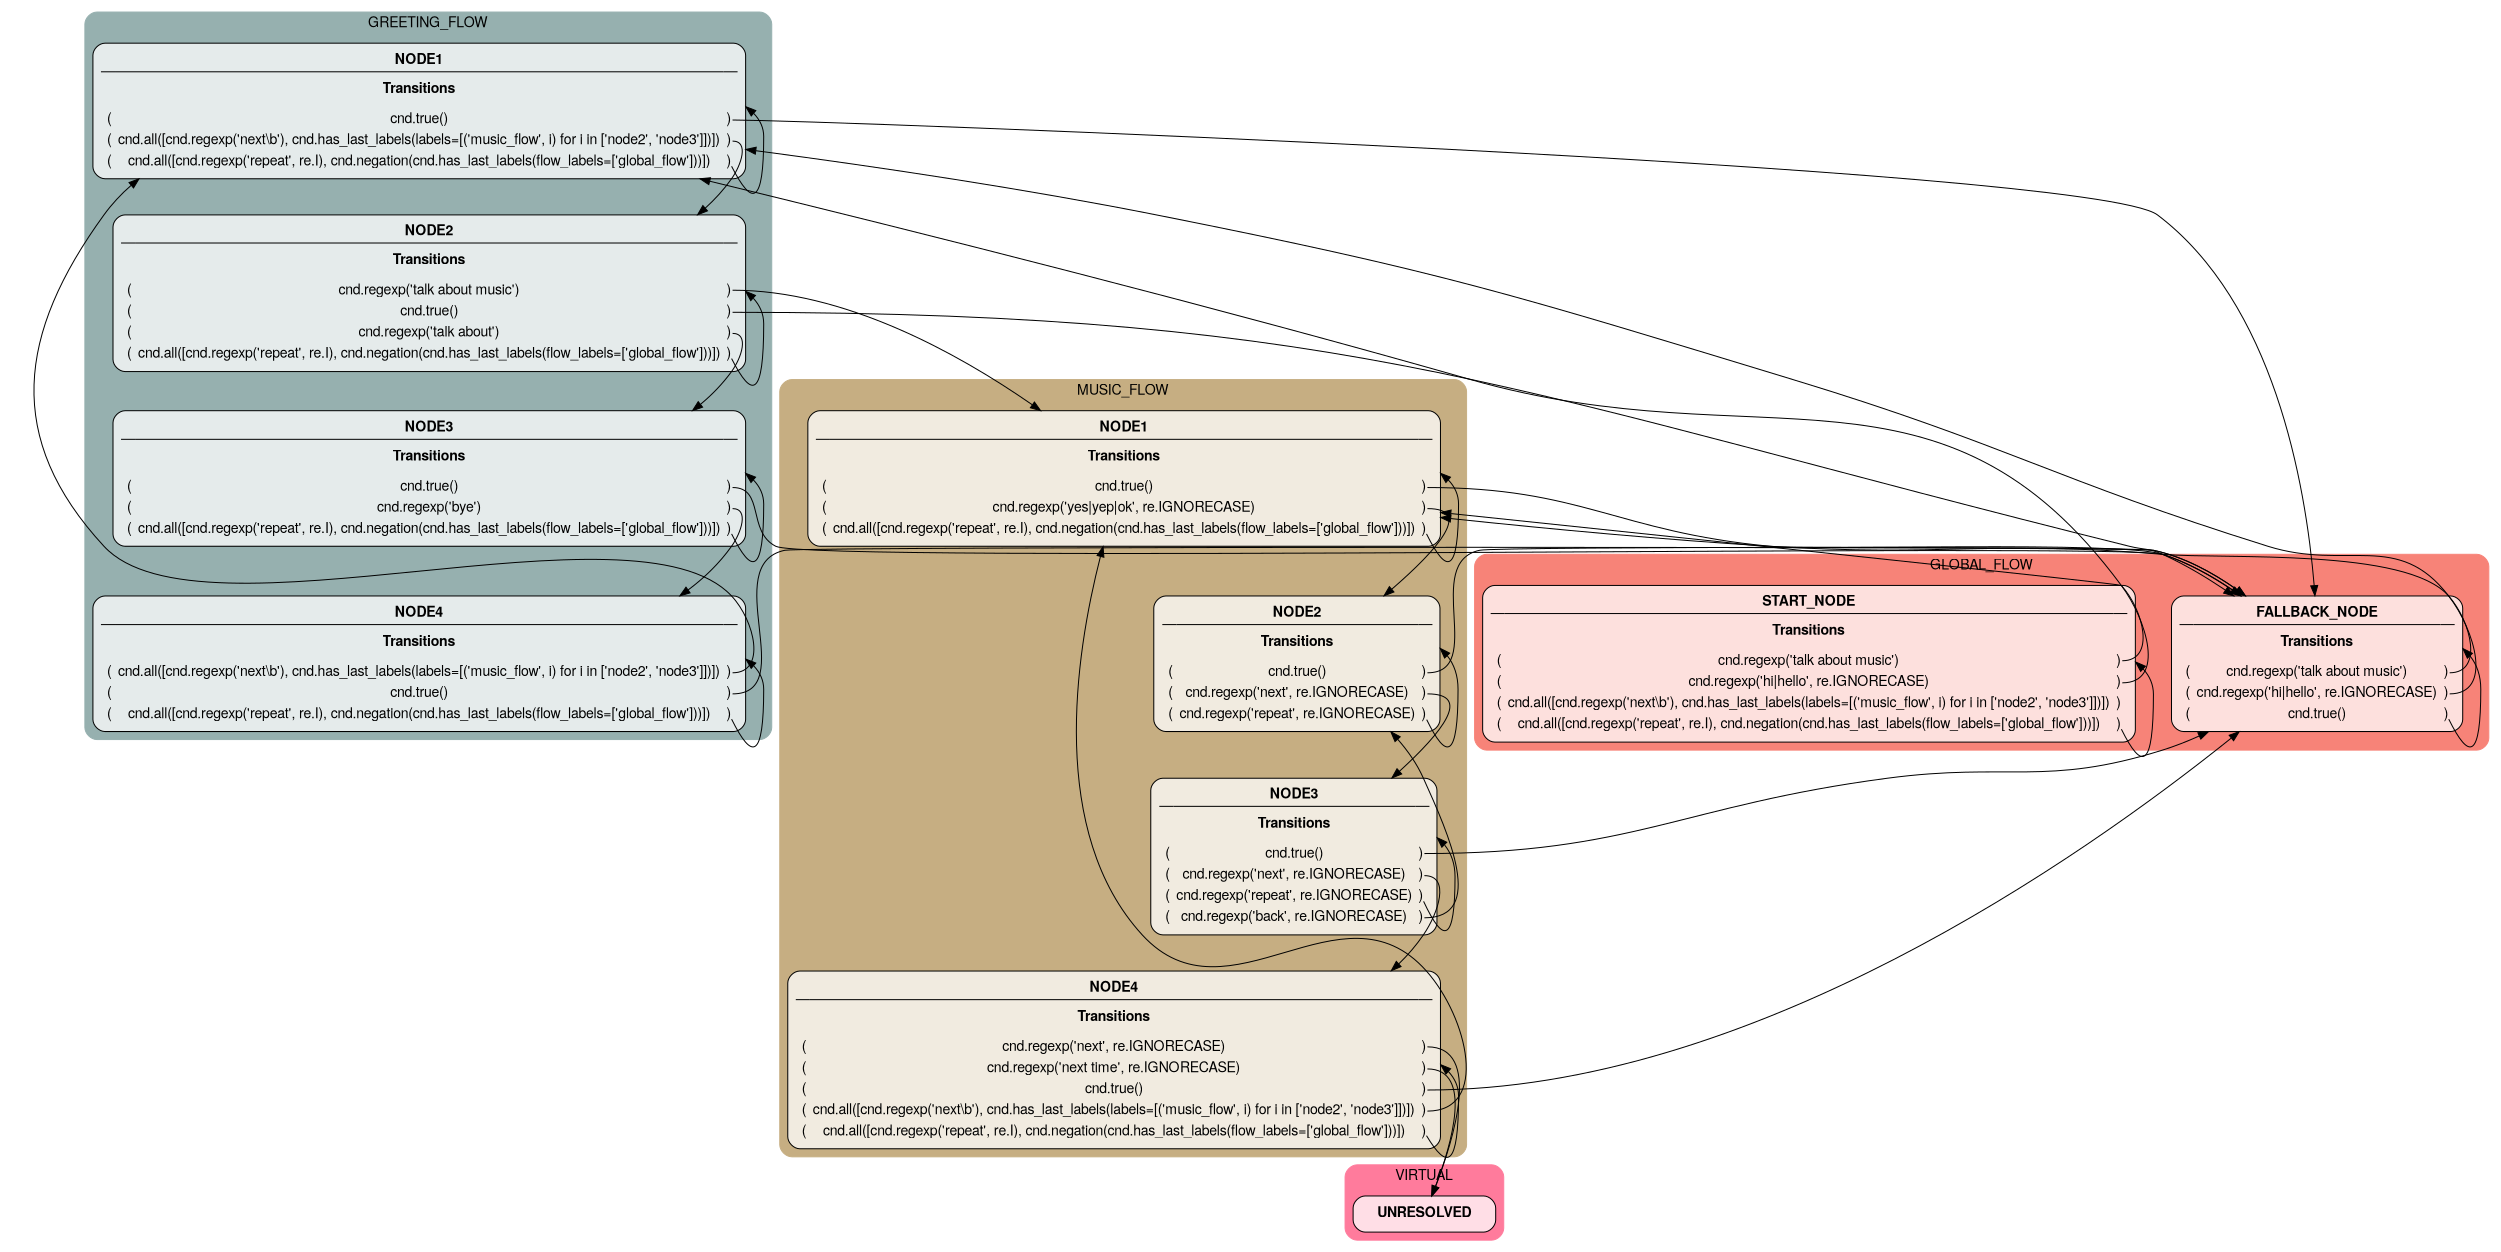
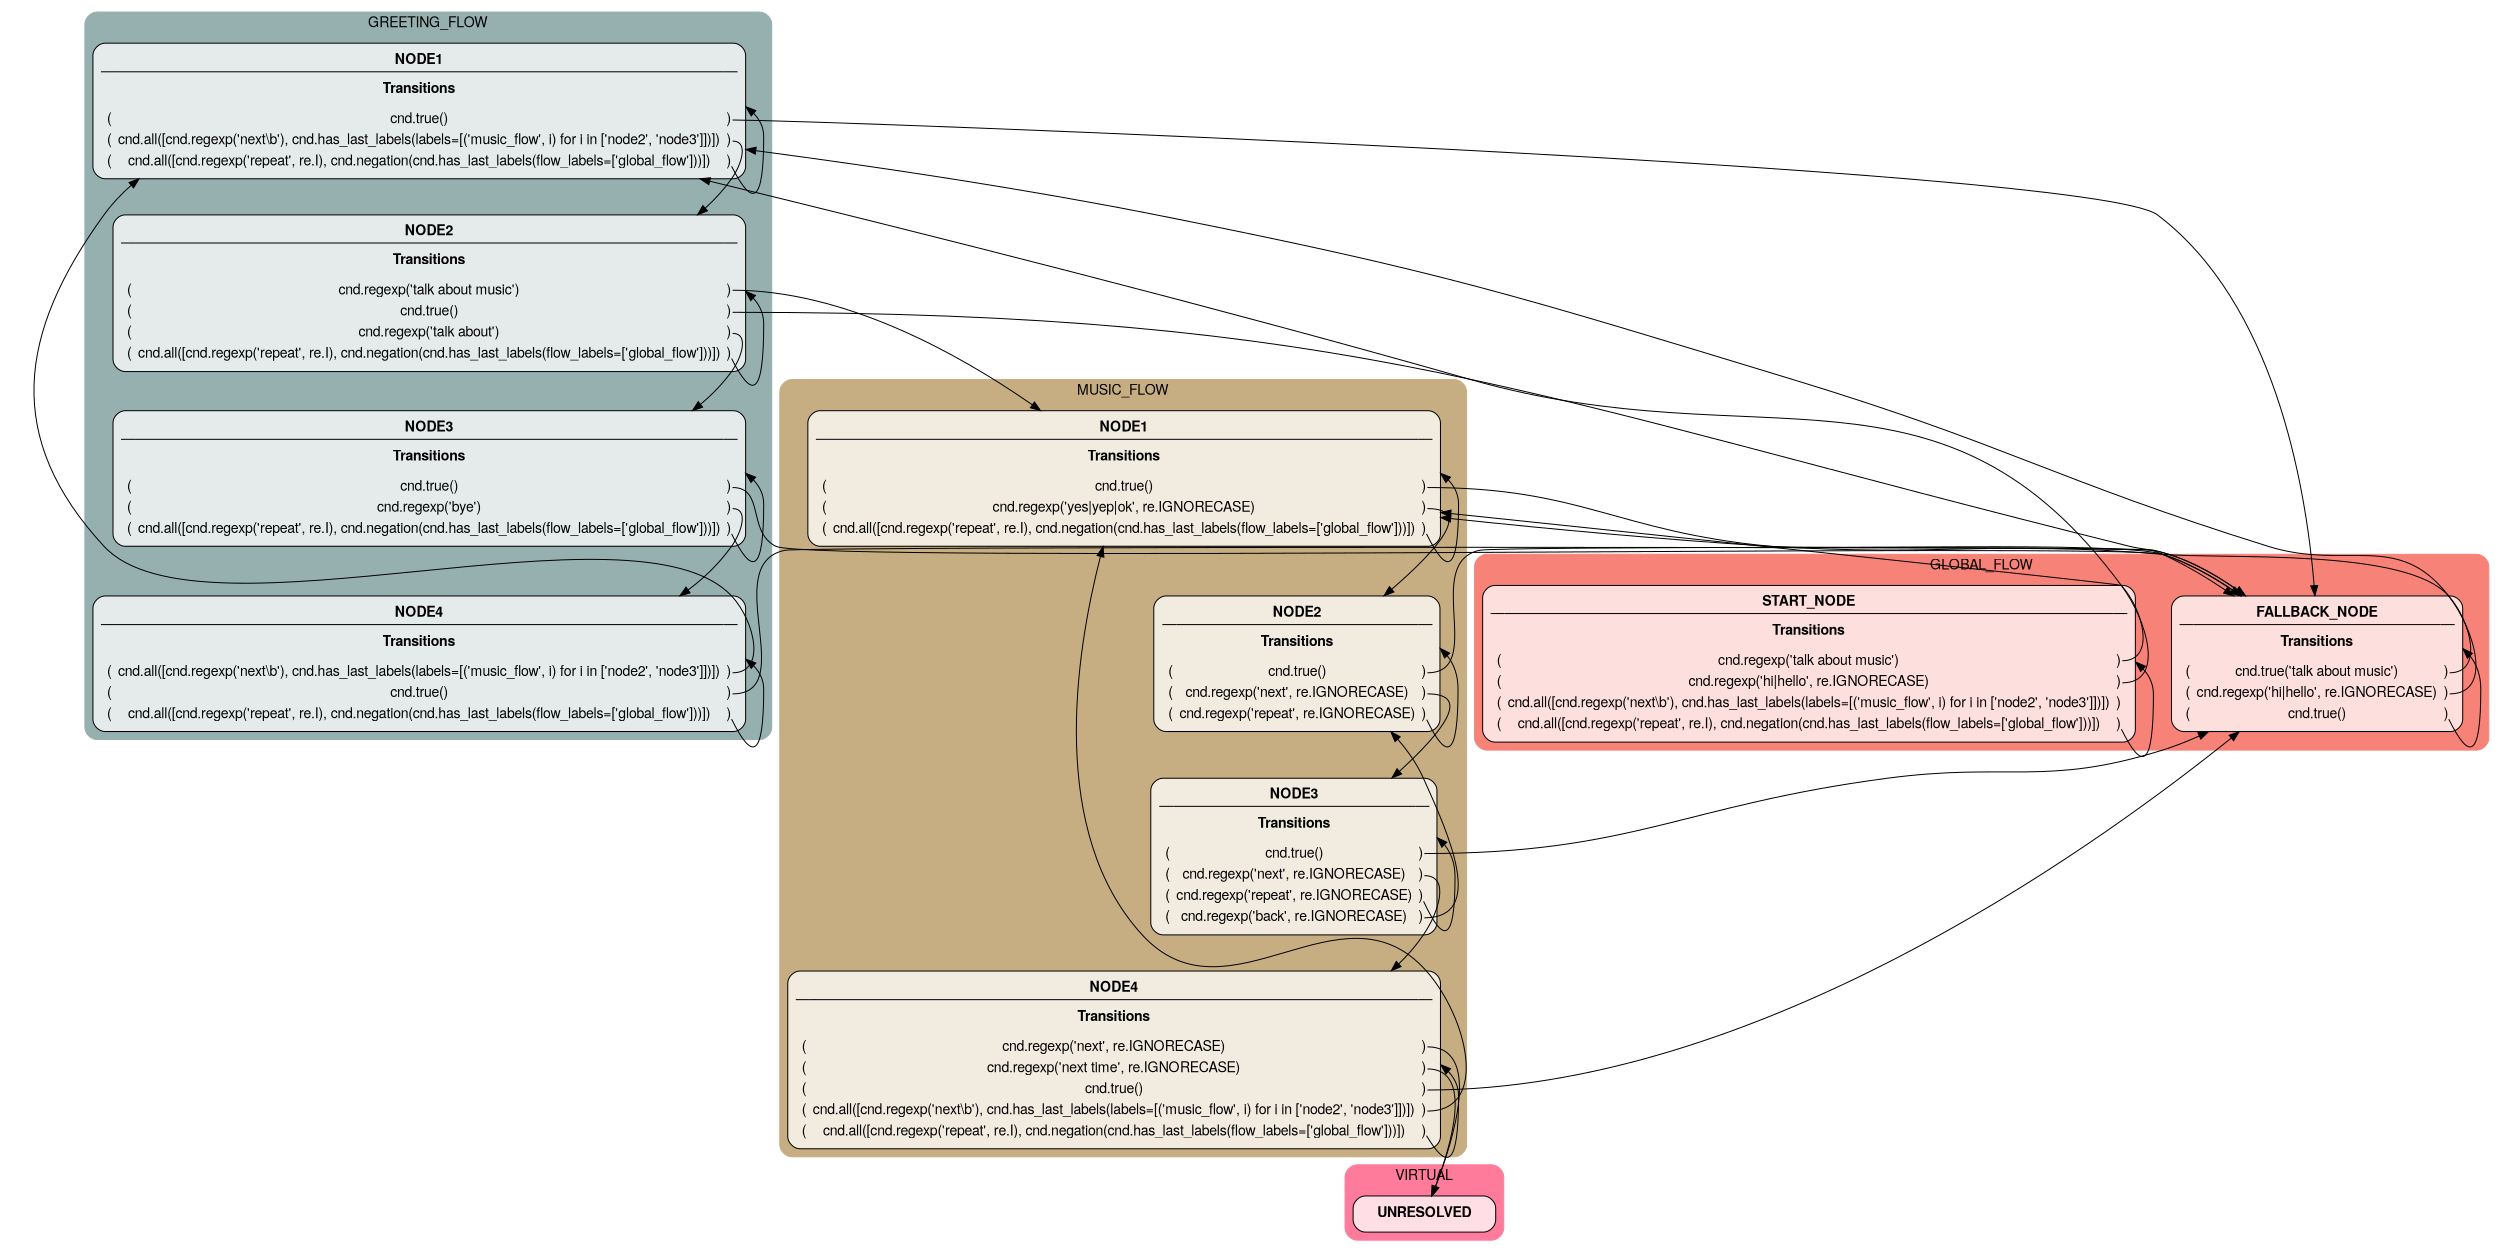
(2317, 672) -> (2317, 672)
